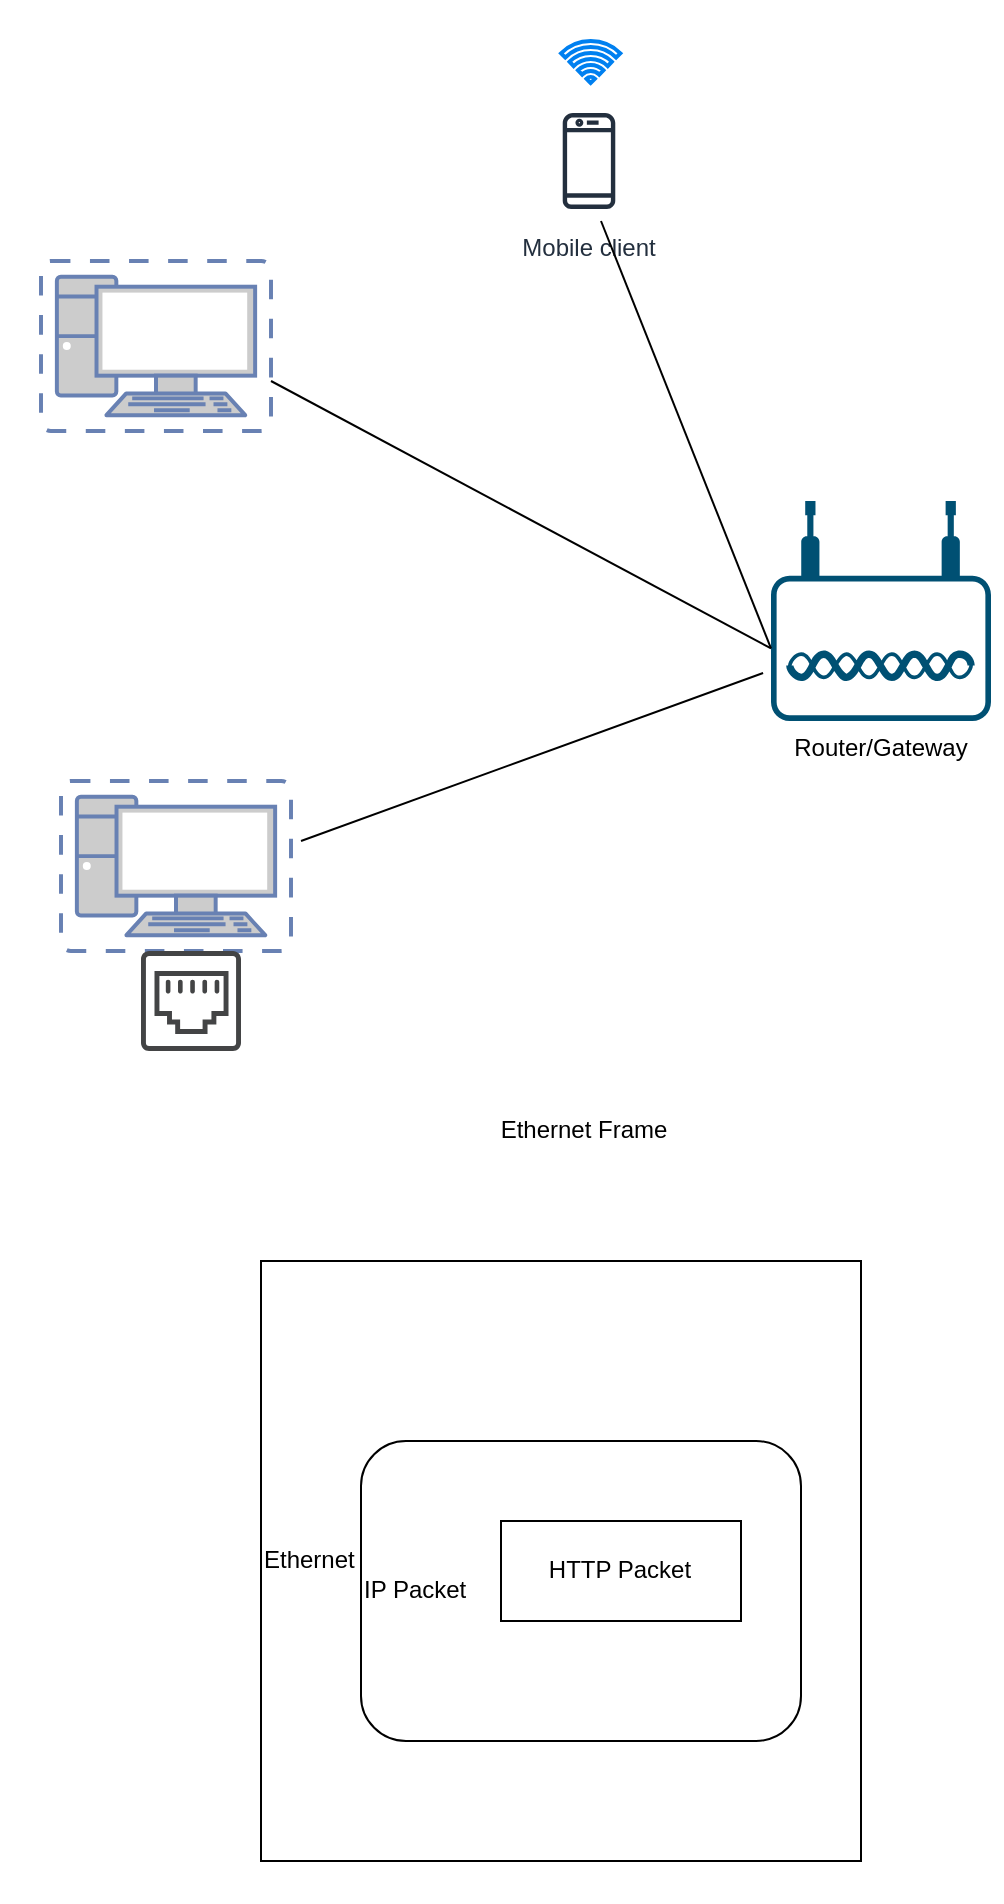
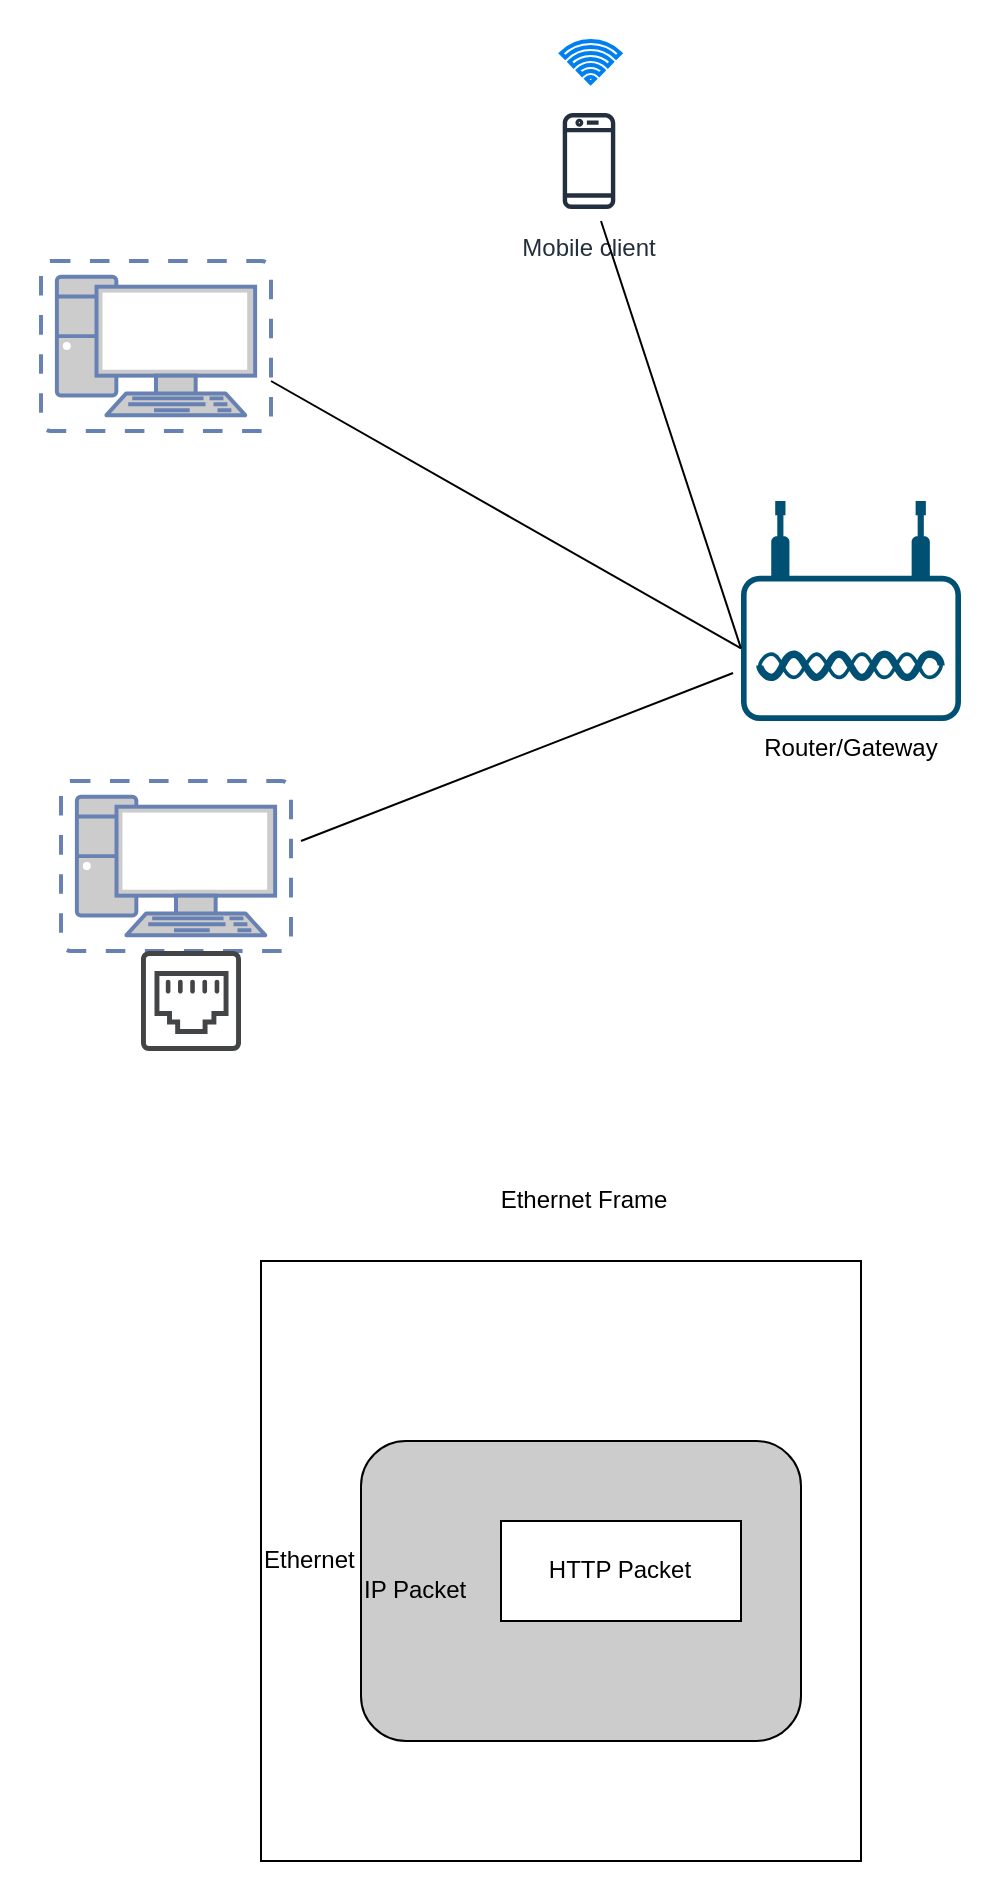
(881, 611) -> (851, 611)
(585, 1131) -> (585, 1201)
(422, 1591) -> (422, 1591)
